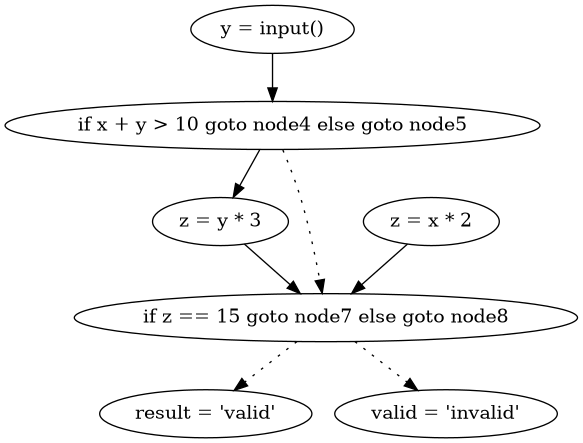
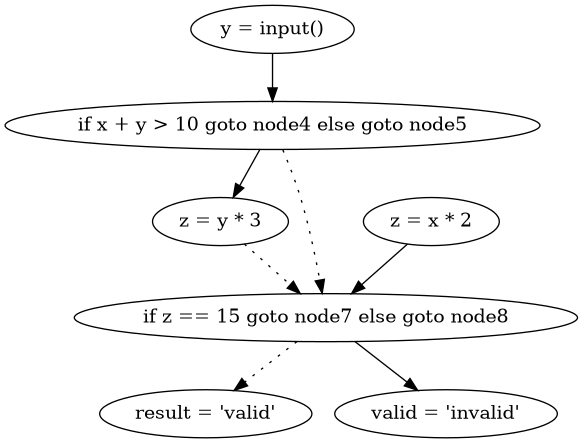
(267, 264) -> (267, 264)
(381, 362) -> (381, 362)
